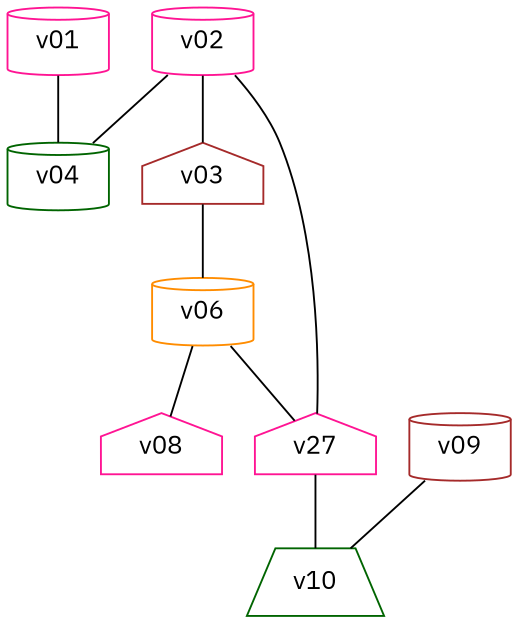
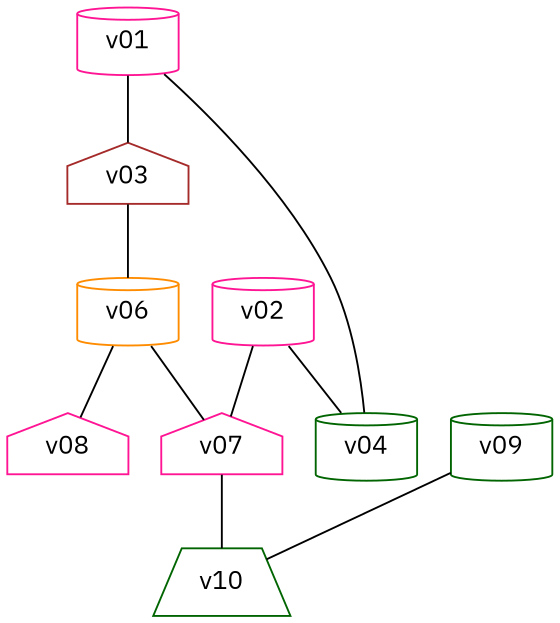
(203, 109) -> (128, 109)
(315, 447) -> (222, 447)
(460, 447) -> (502, 447)
